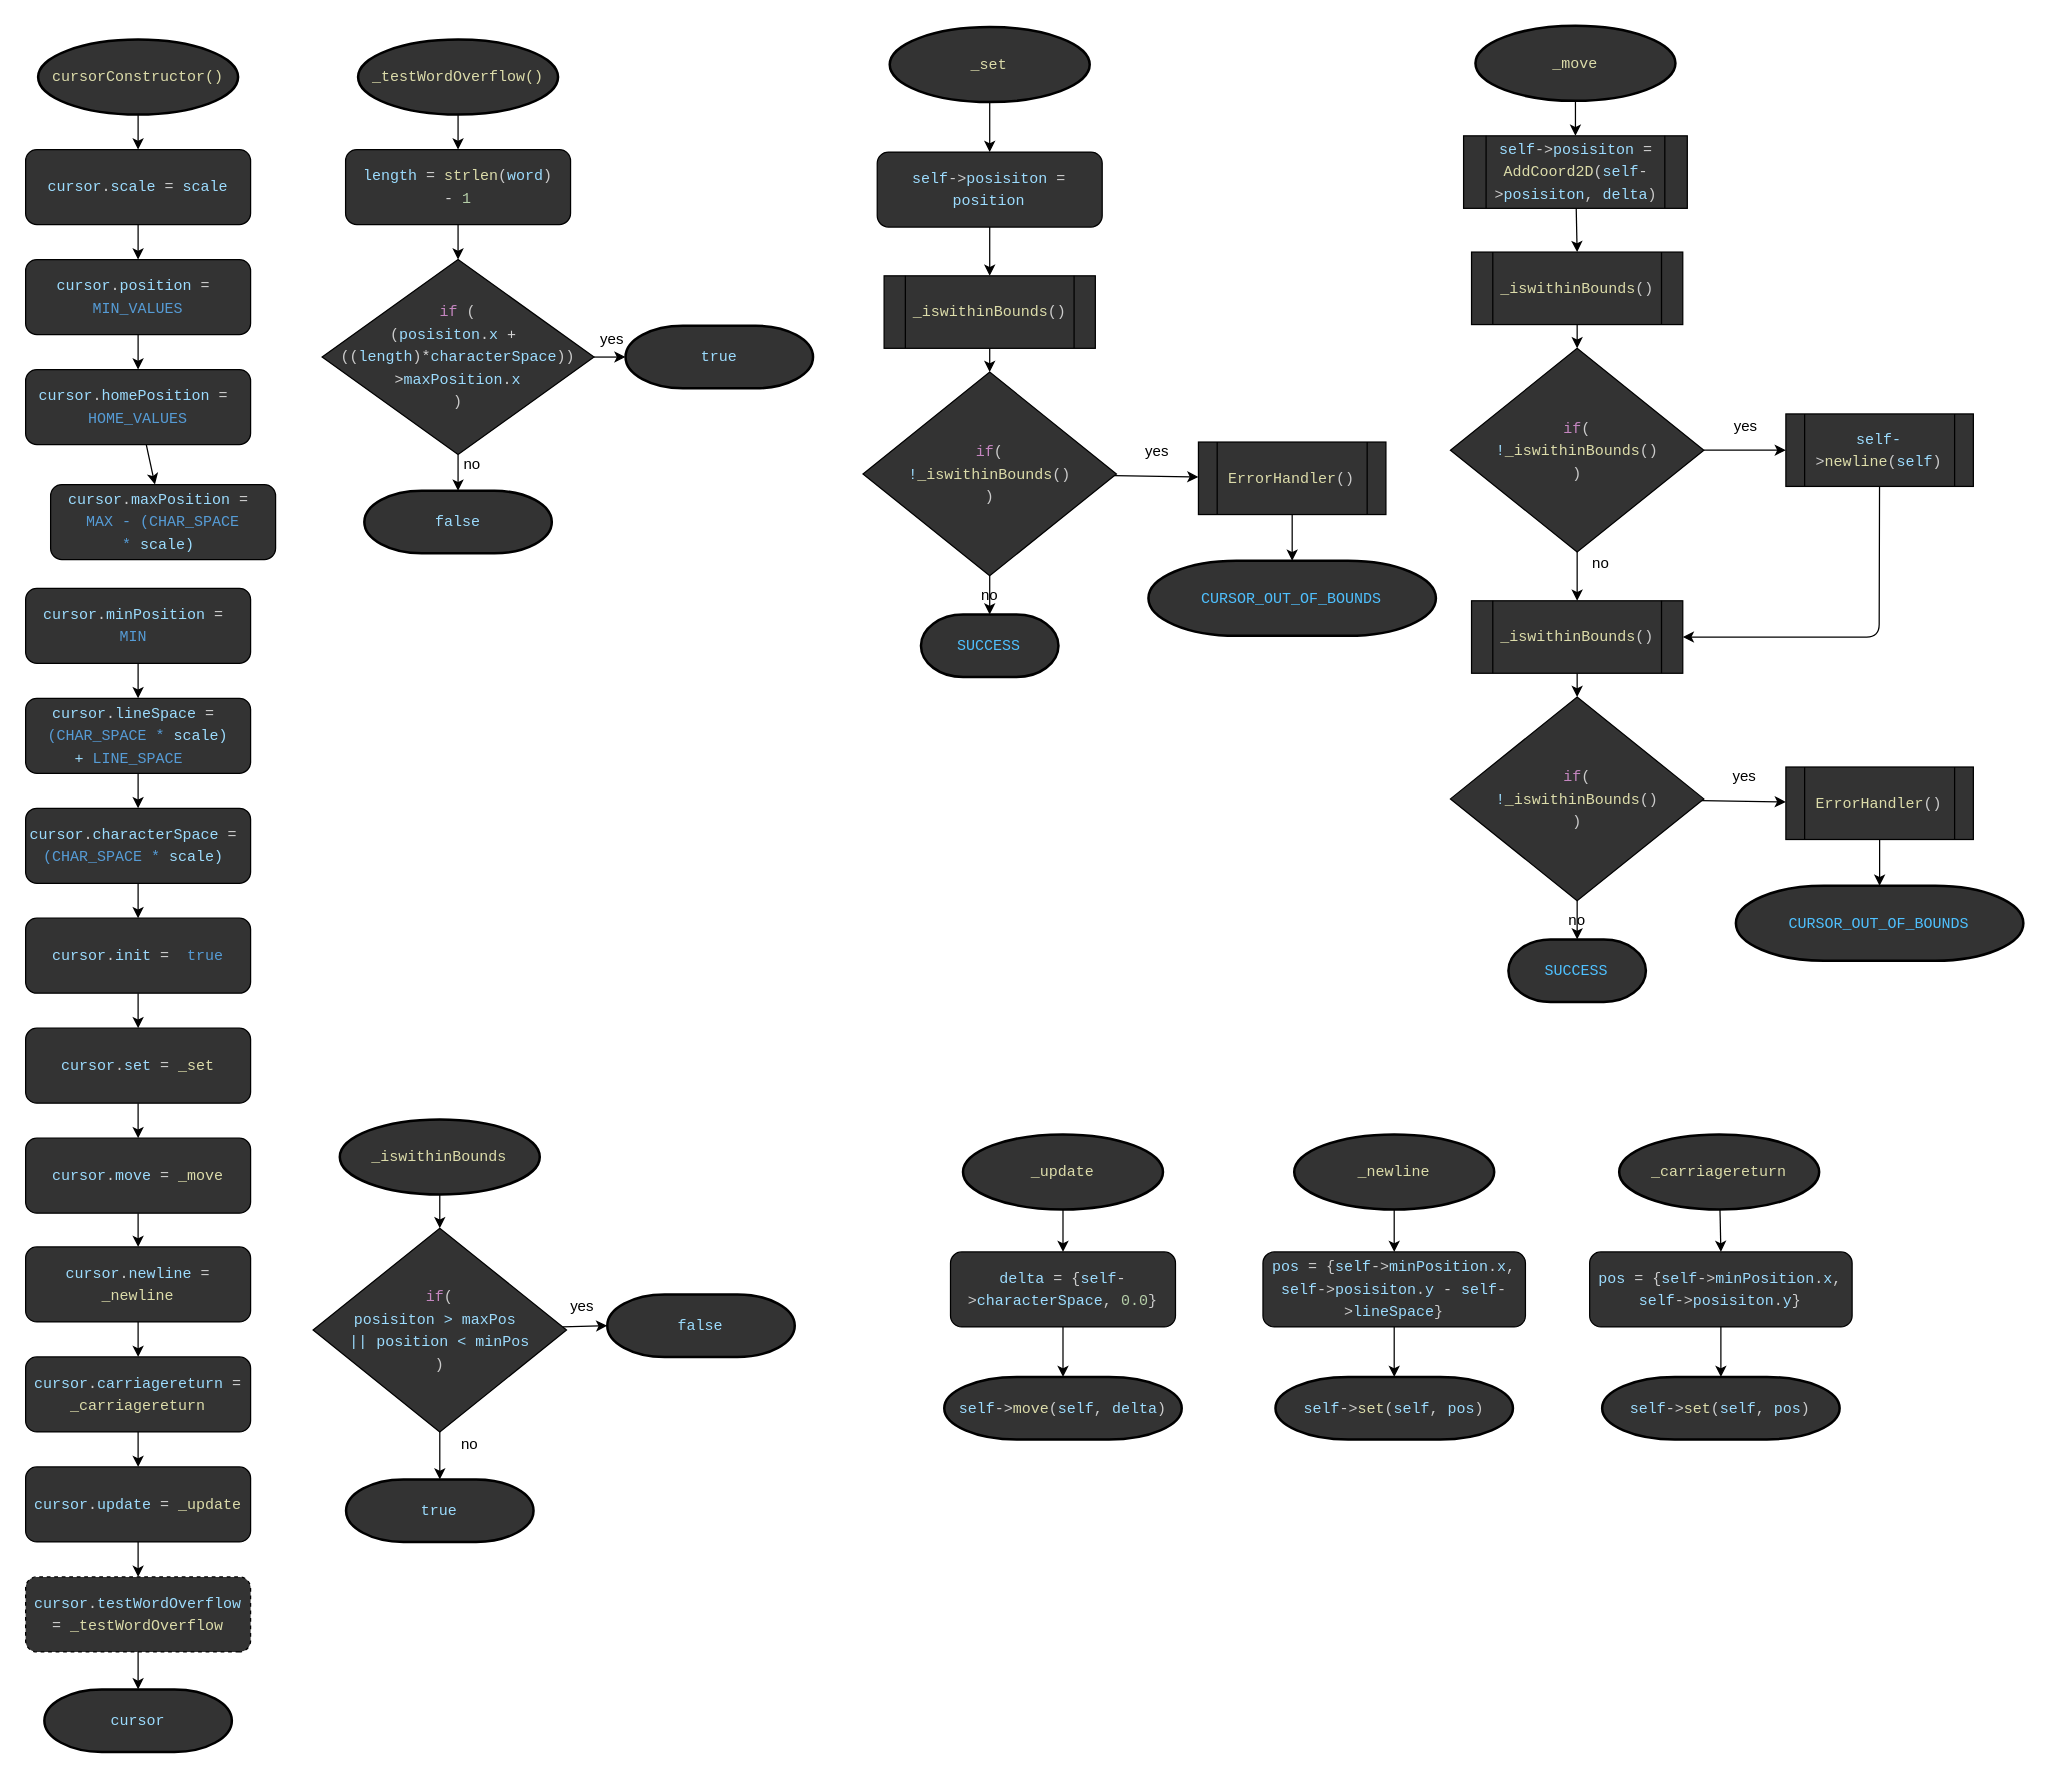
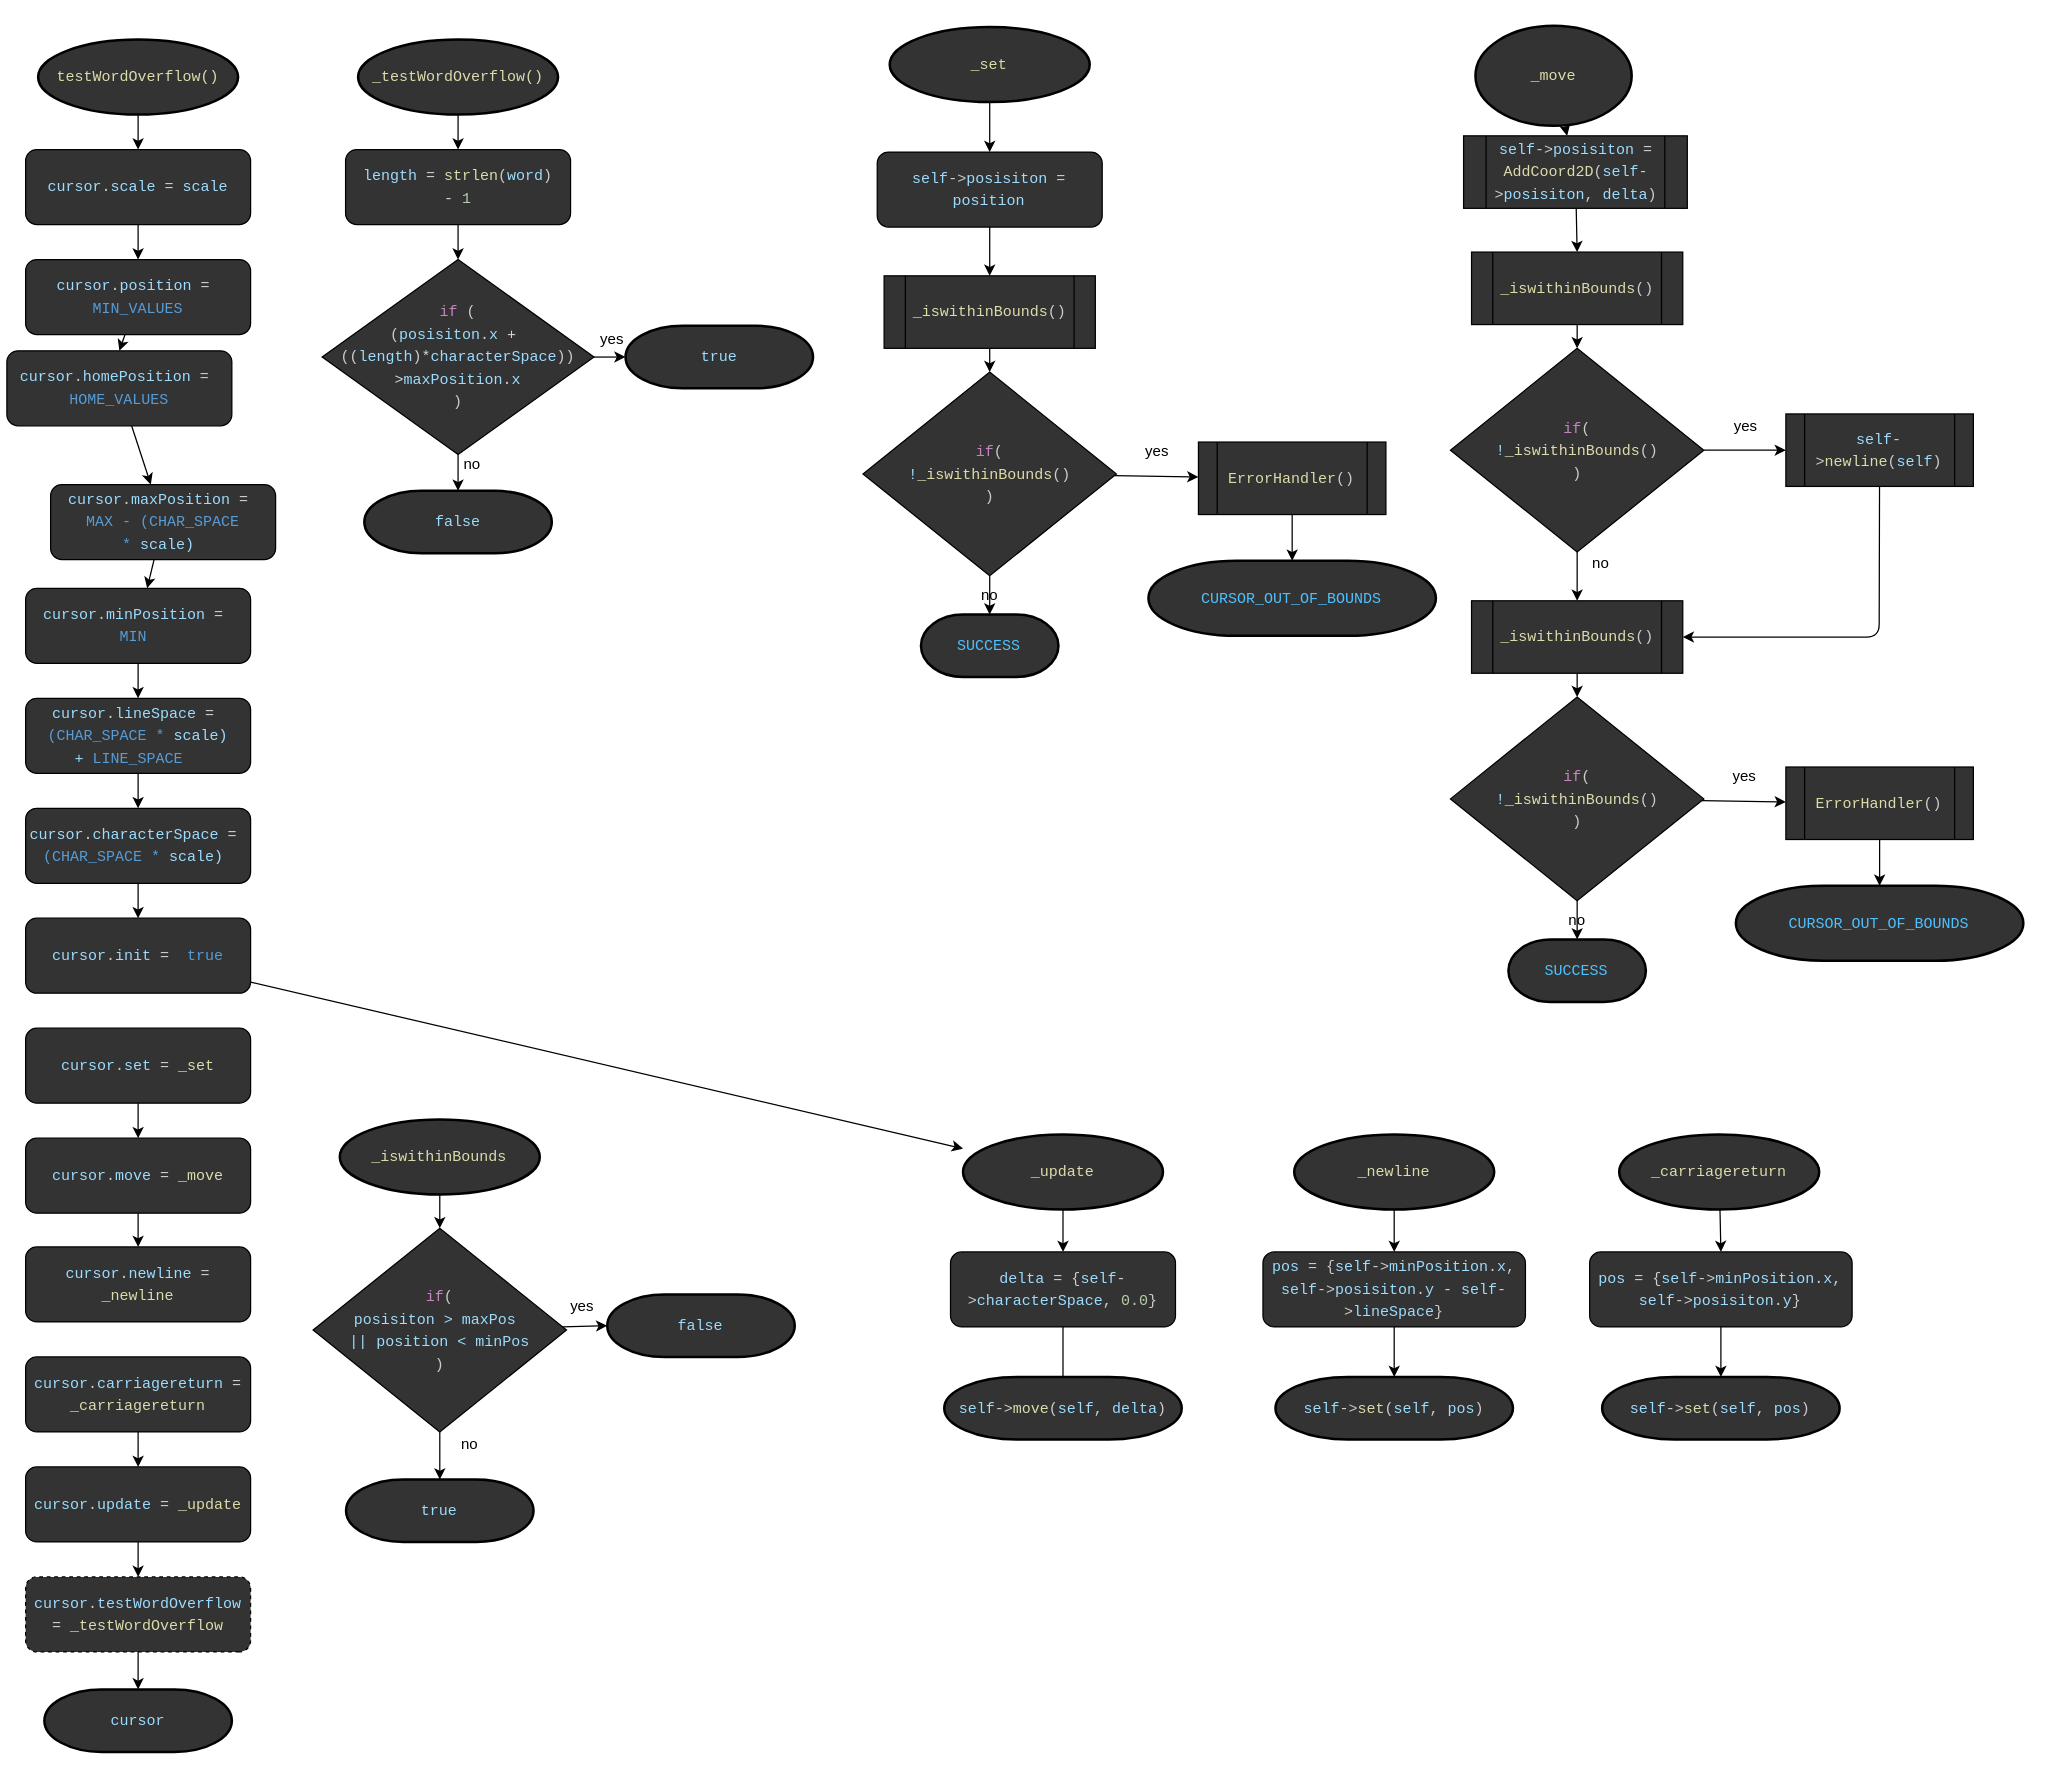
(1576, 63) -> (1554, 76)
(138, 77) -> (138, 77)
(138, 407) -> (119, 388)
none -> (152, 569)
(138, 1006) -> (603, 1064)
(138, 1335) -> none
(1063, 1367) -> (1063, 1370)
